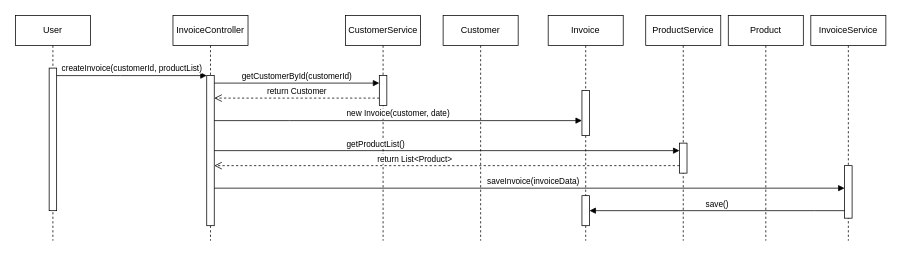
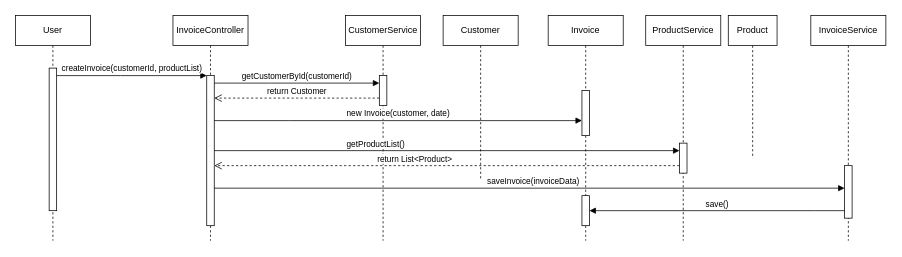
(480, 128) -> (480, 98)
(765, 128) -> (752, 87)
